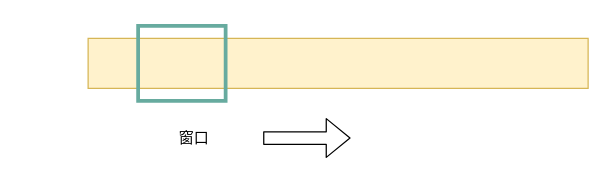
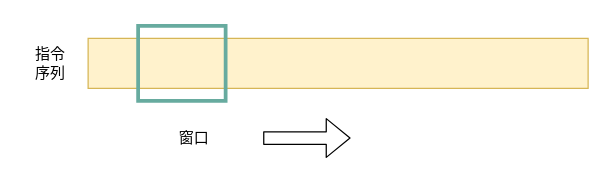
none -> (51, 63)
